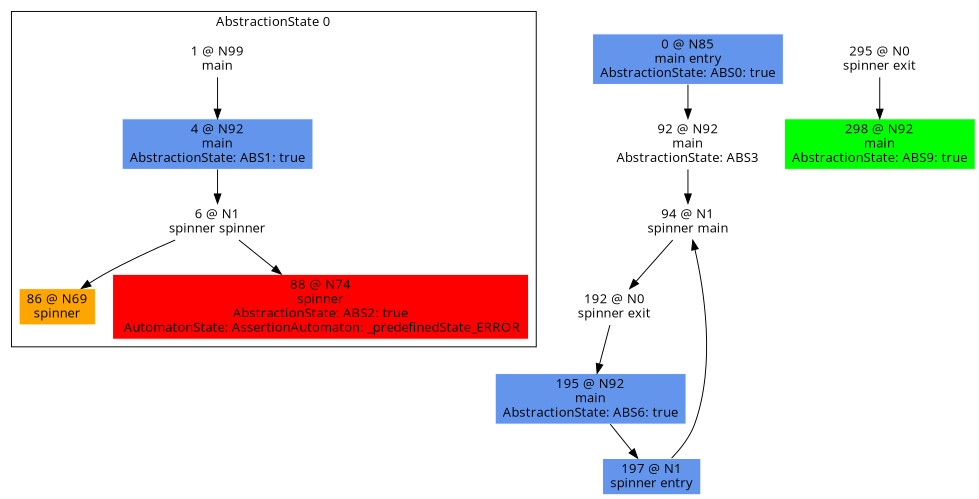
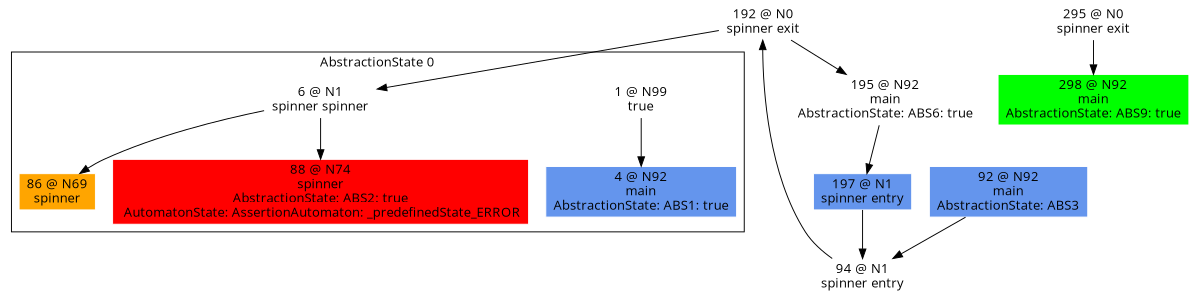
(218, 59) -> (641, 100)
(688, 59) -> none
(688, 144) -> (1009, 192)
(218, 182) -> (553, 59)
(688, 222) -> (863, 277)
(591, 399) -> (885, 100)
